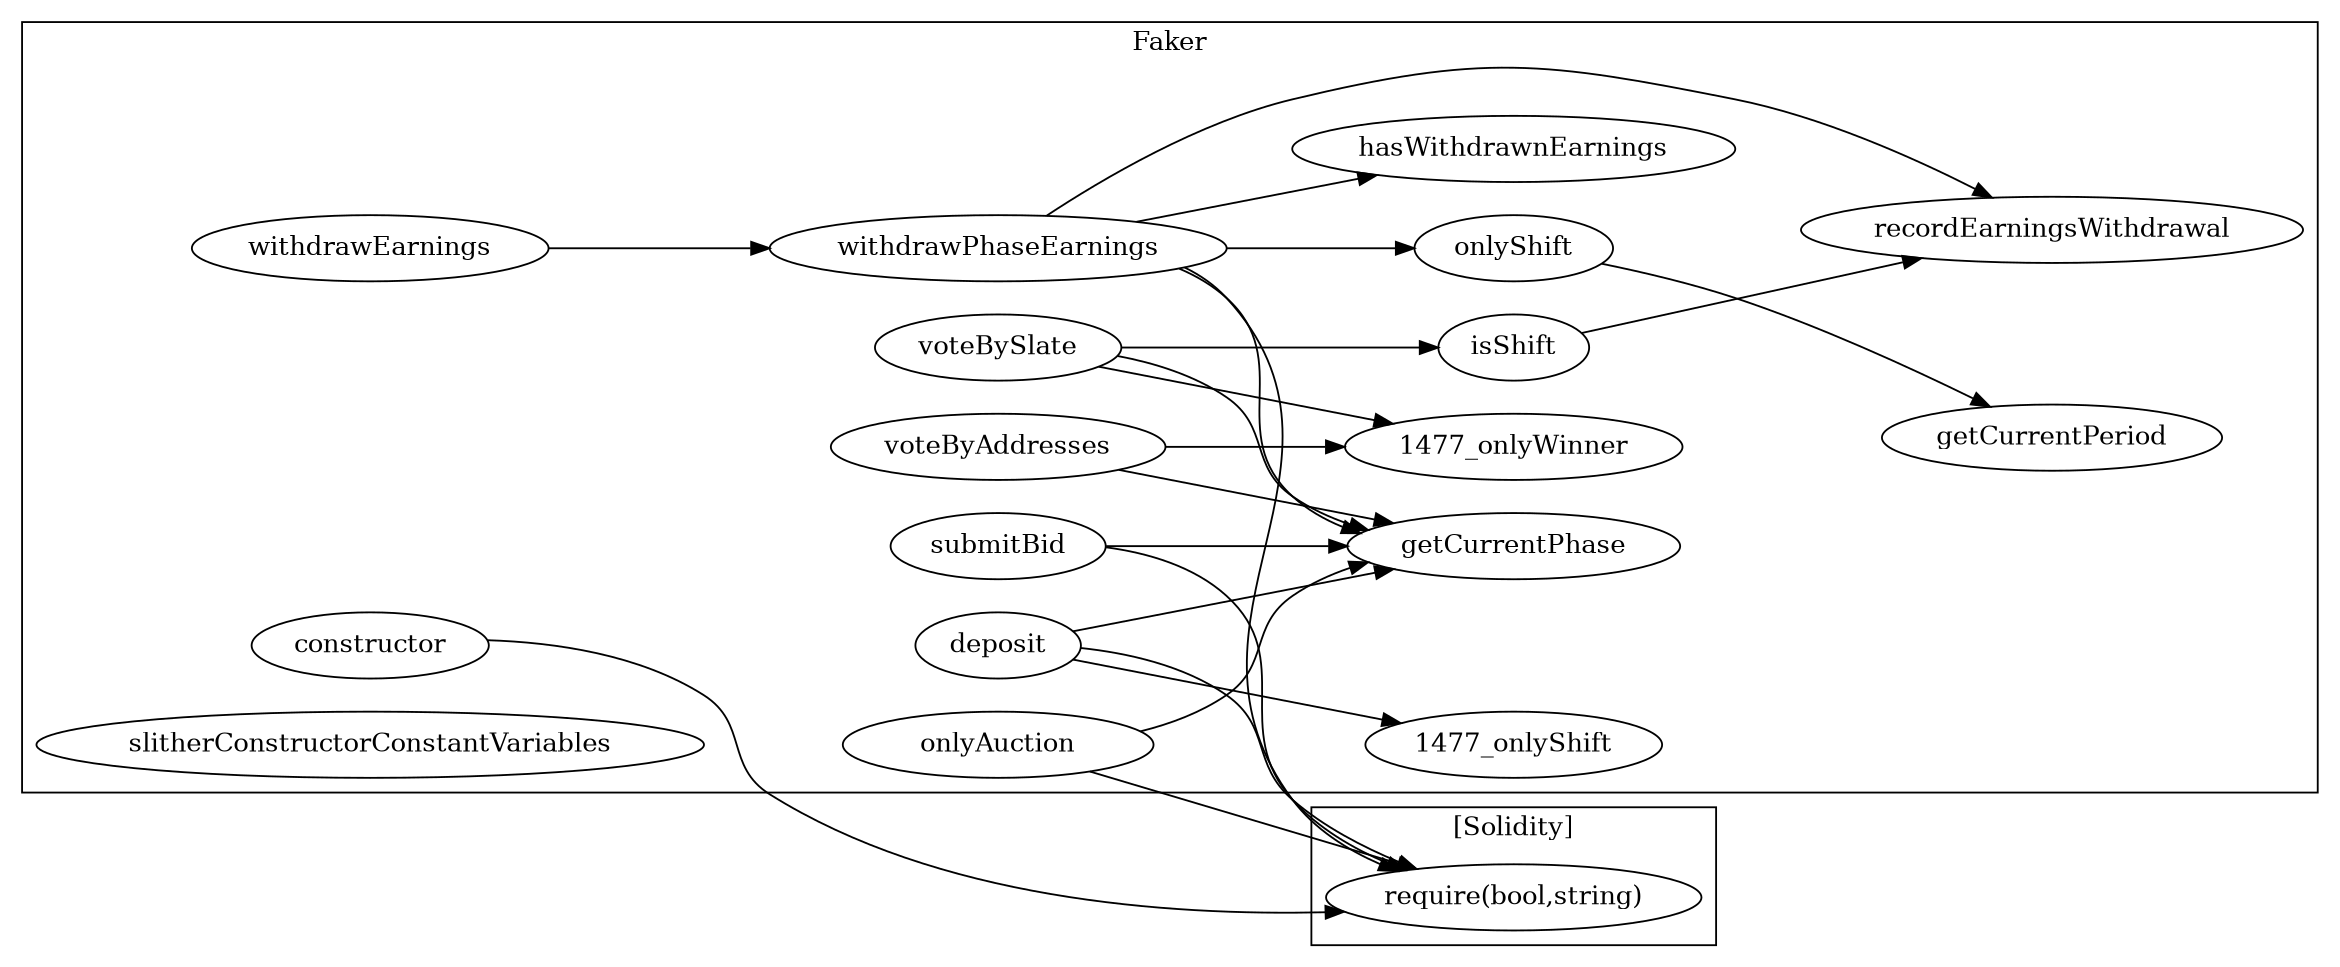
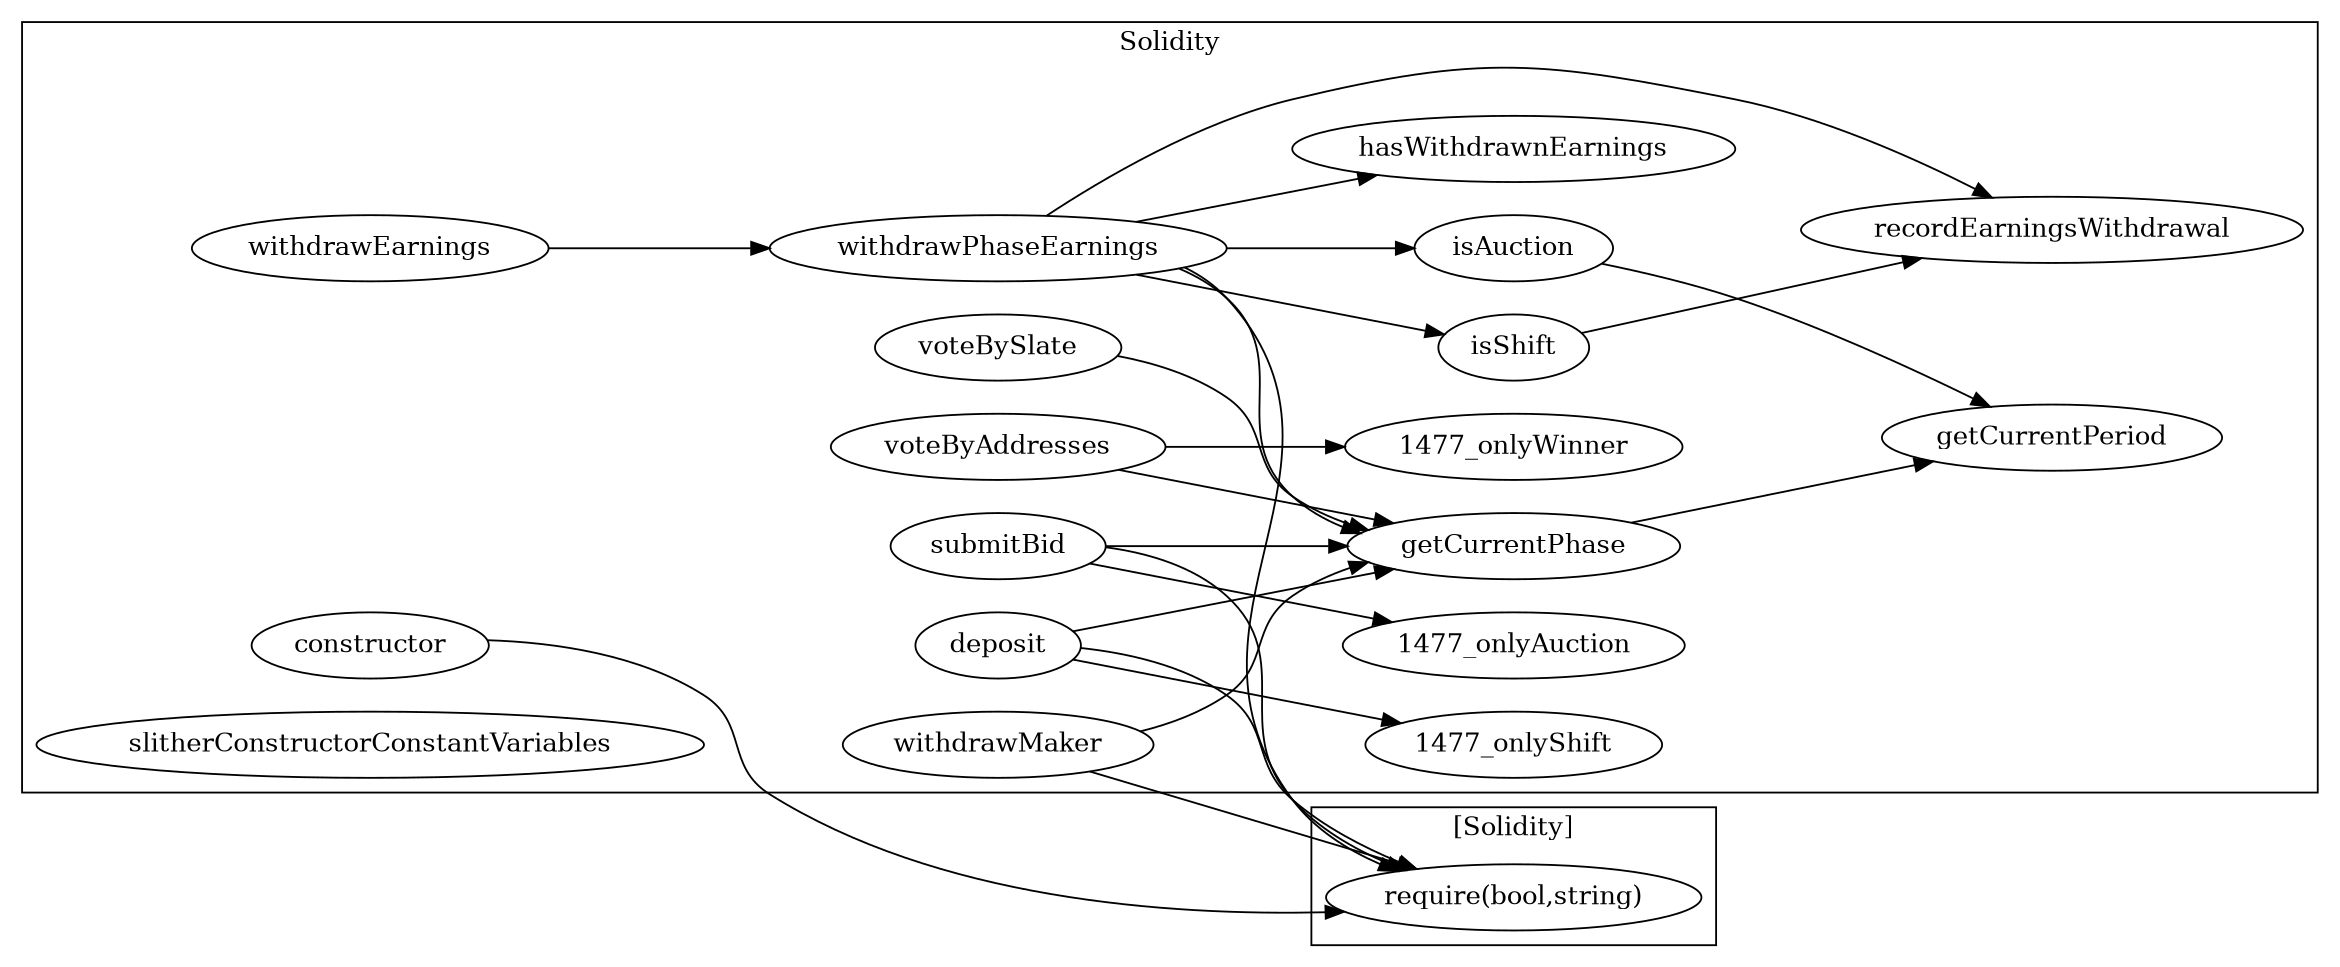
(1170, 43) -> (1170, 43)
(1514, 248) -> (1514, 248)
(1278, 348) -> (1281, 303)
(1244, 395) -> none
none -> (1773, 494)
none -> (1514, 645)
(998, 745) -> (998, 745)
